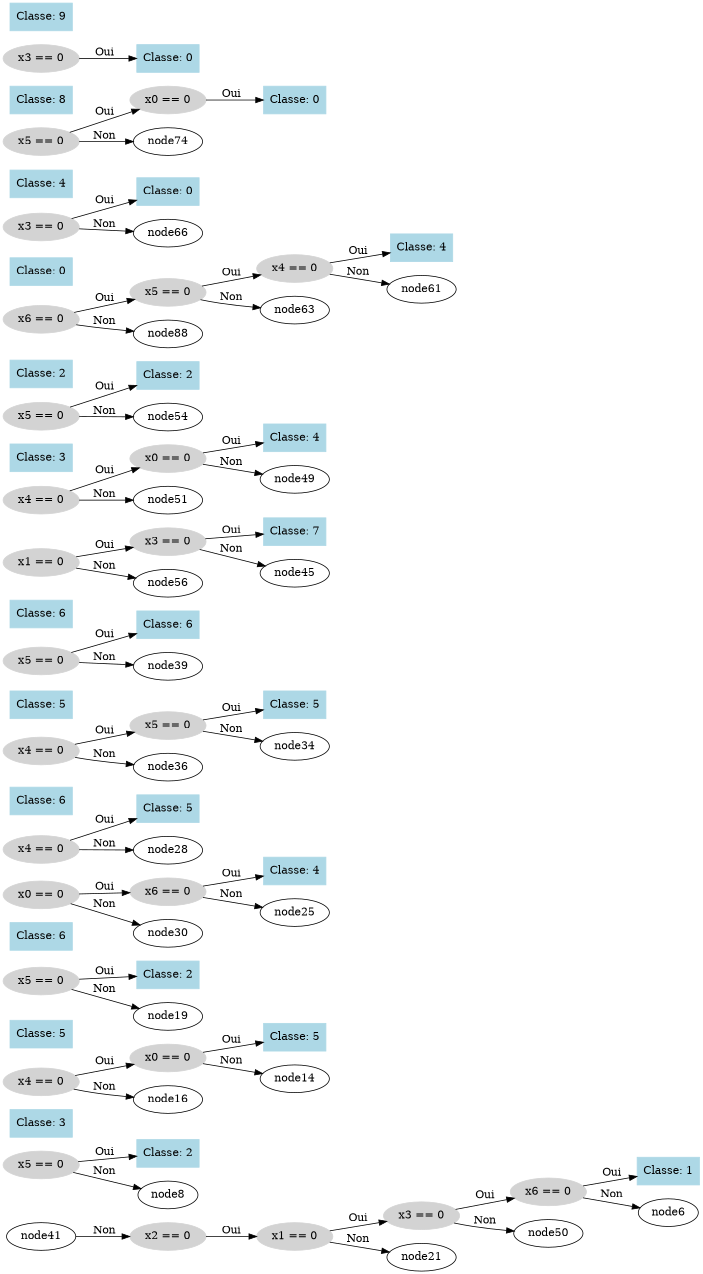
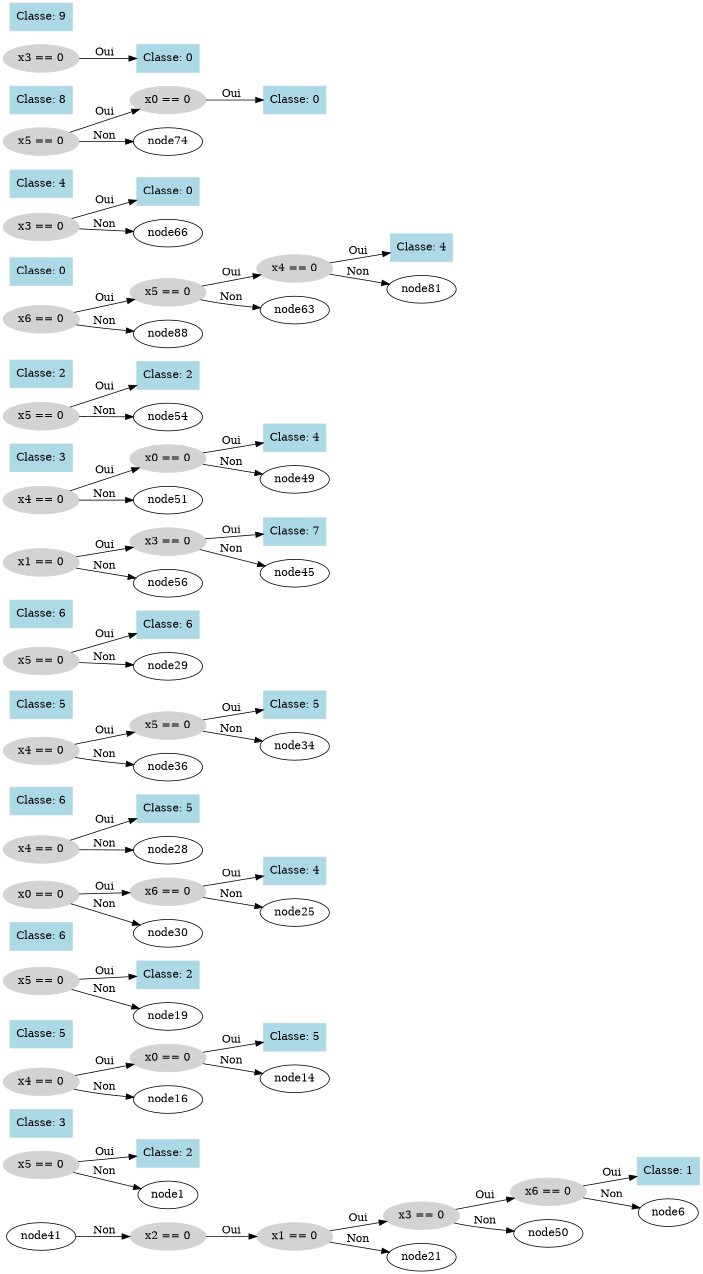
(422, 289) -> (422, 289)
(168, 666) -> (168, 666)
(168, 1195) -> (168, 1195)
